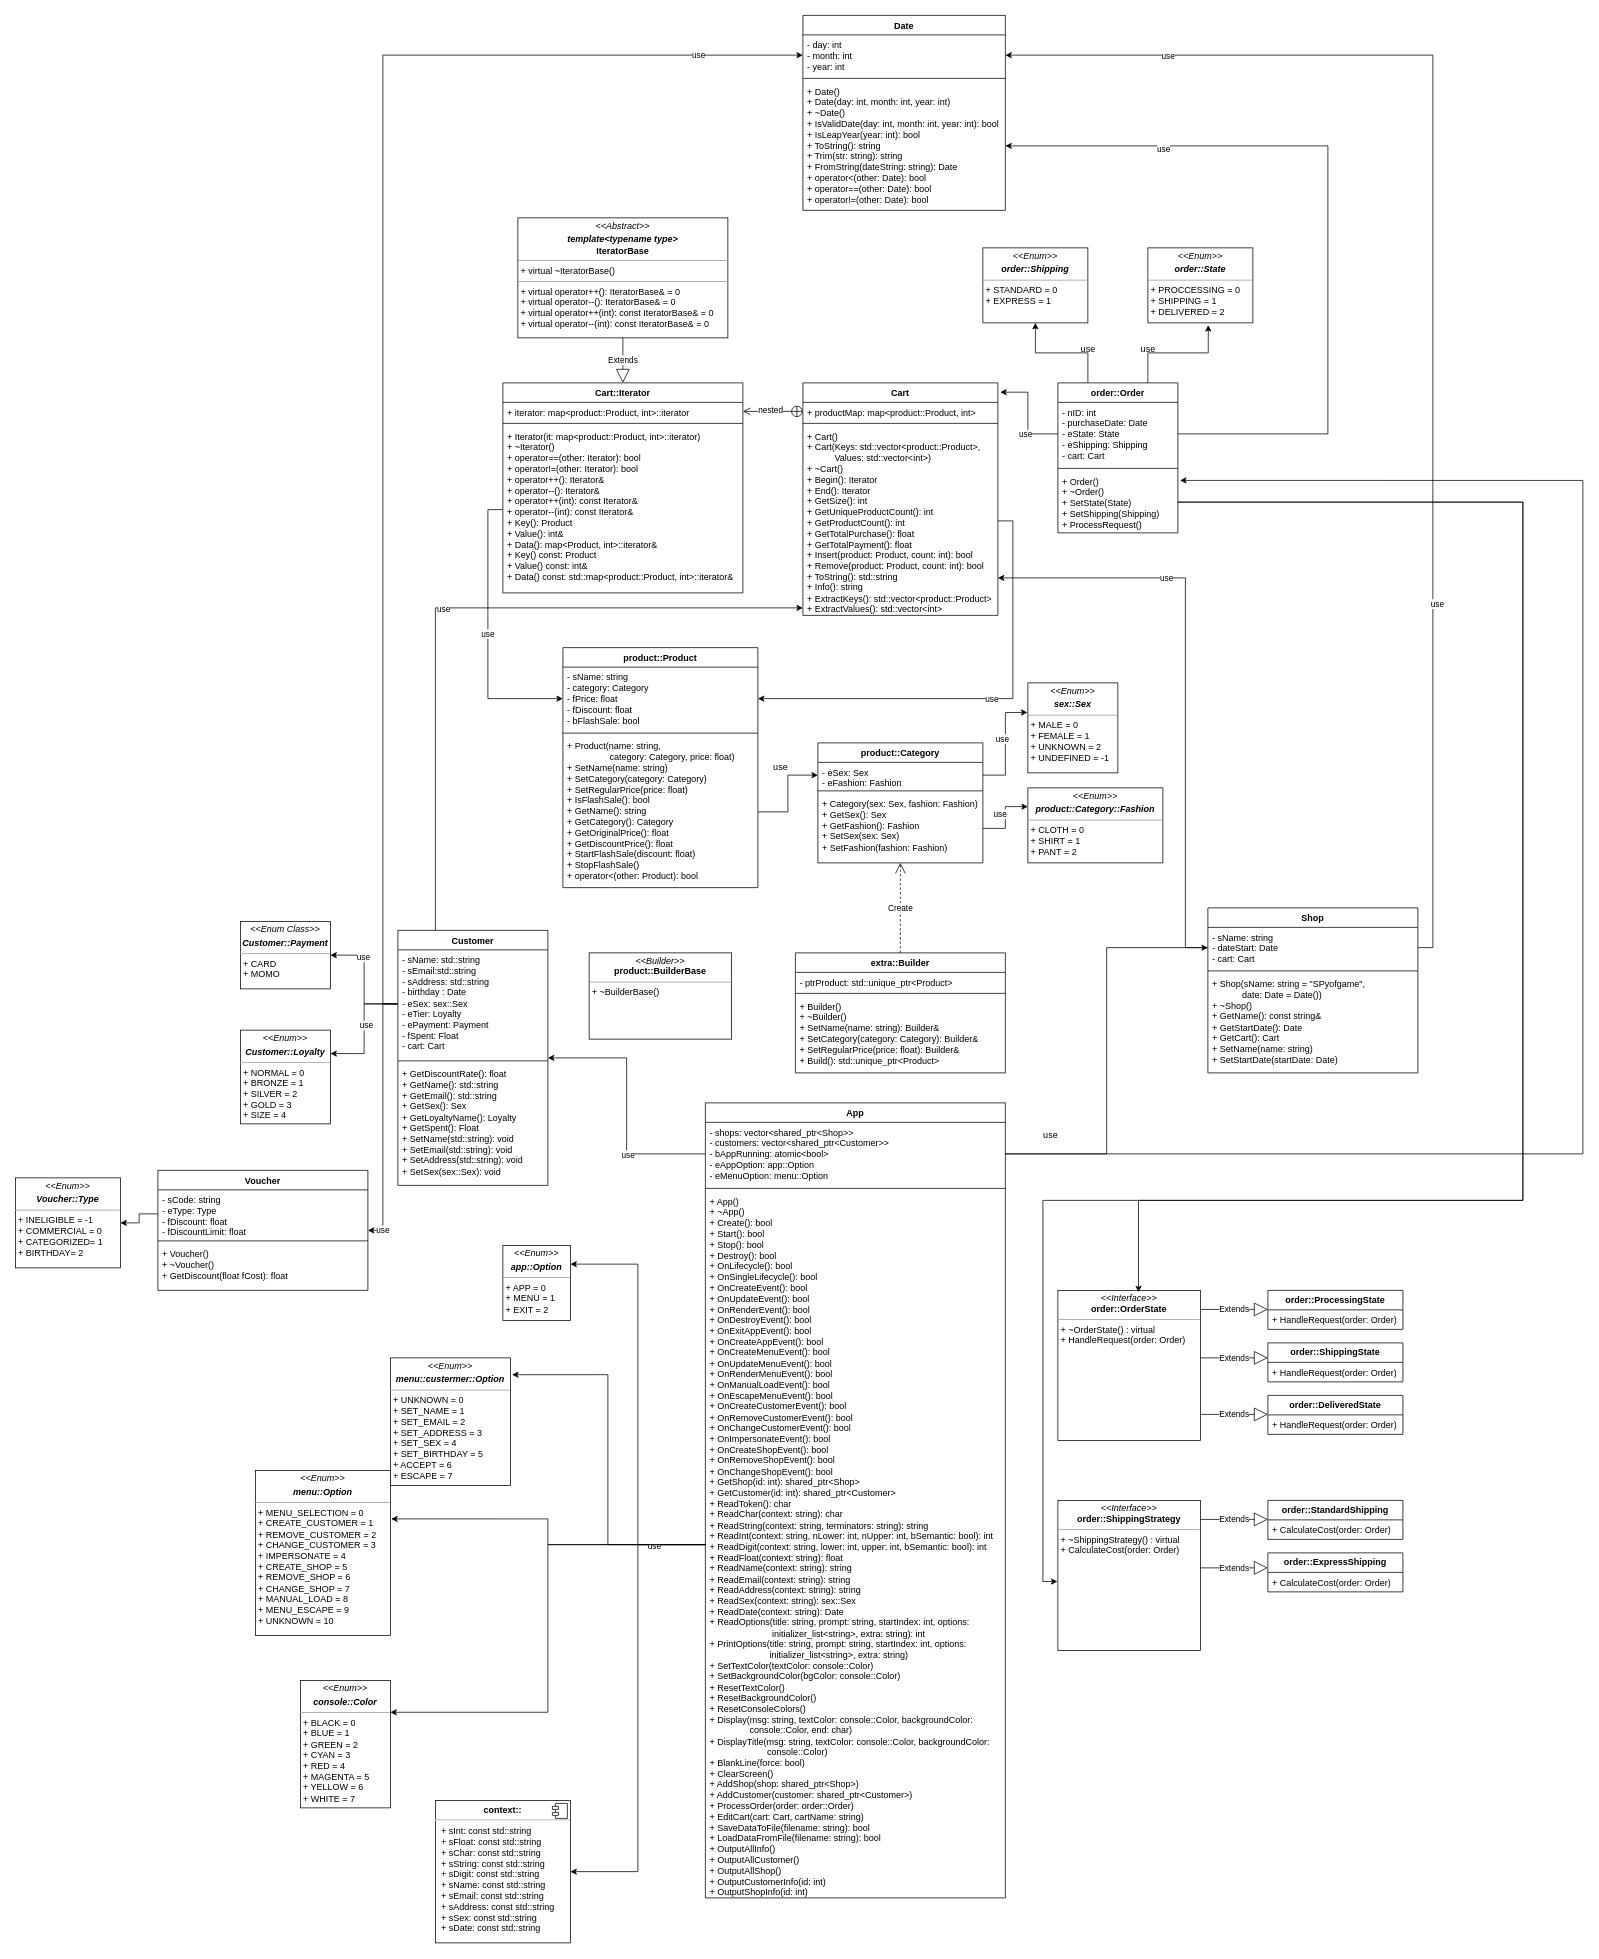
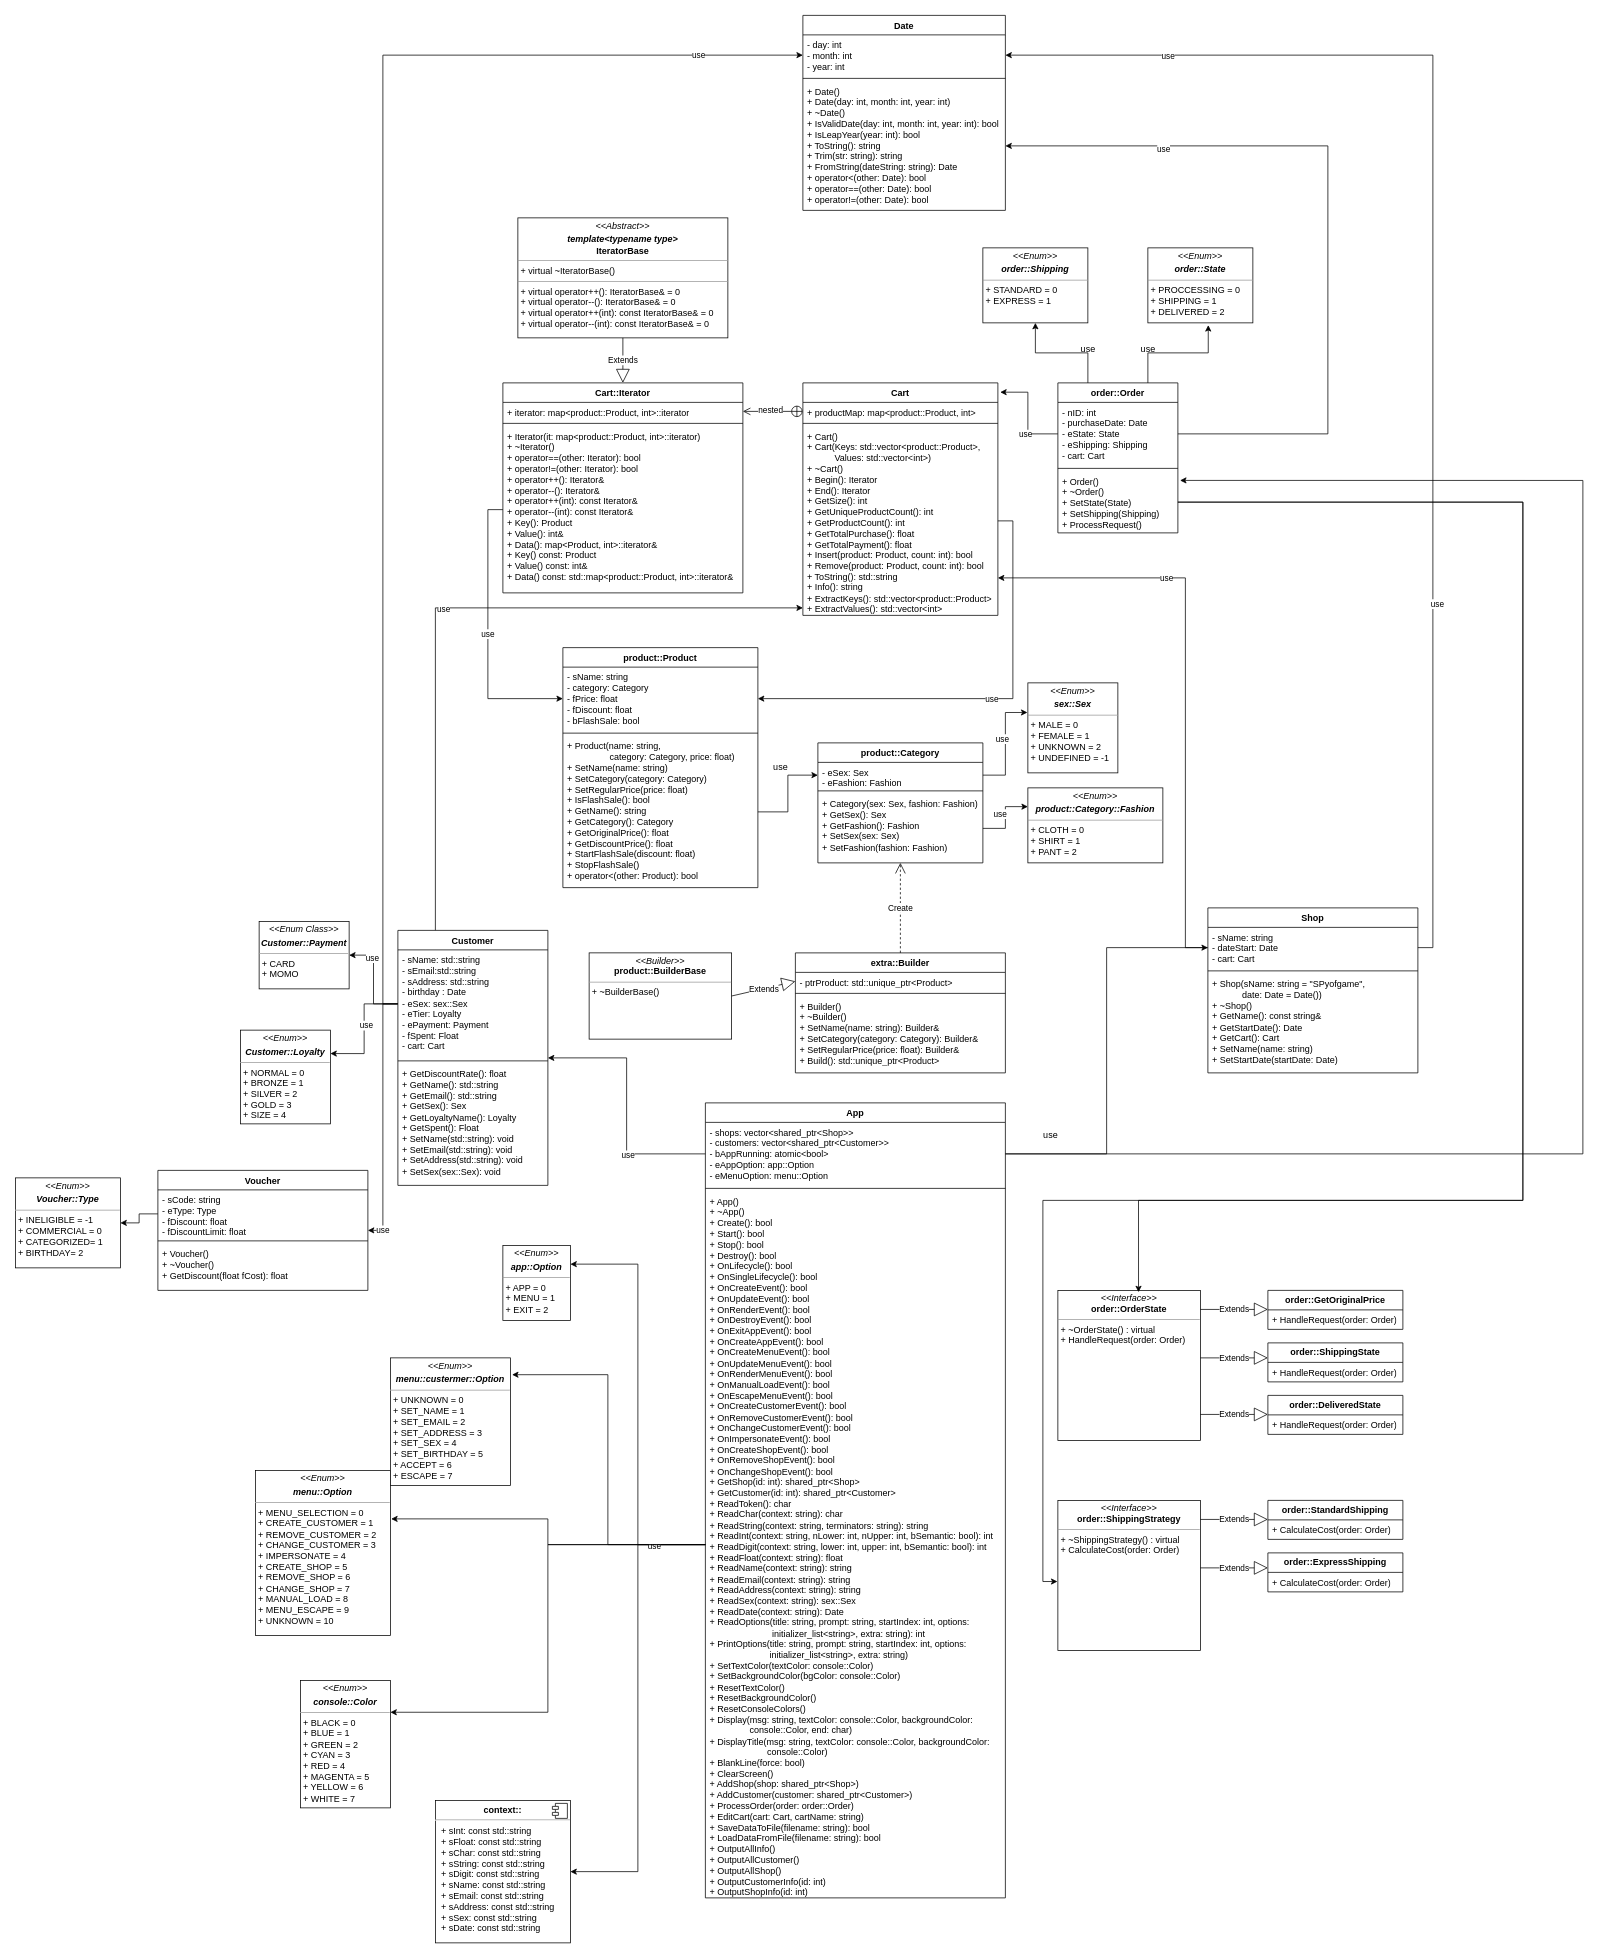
(285, 955) -> (304, 955)
none -> (756, 990)
(1335, 1300) -> (1335, 1300)
